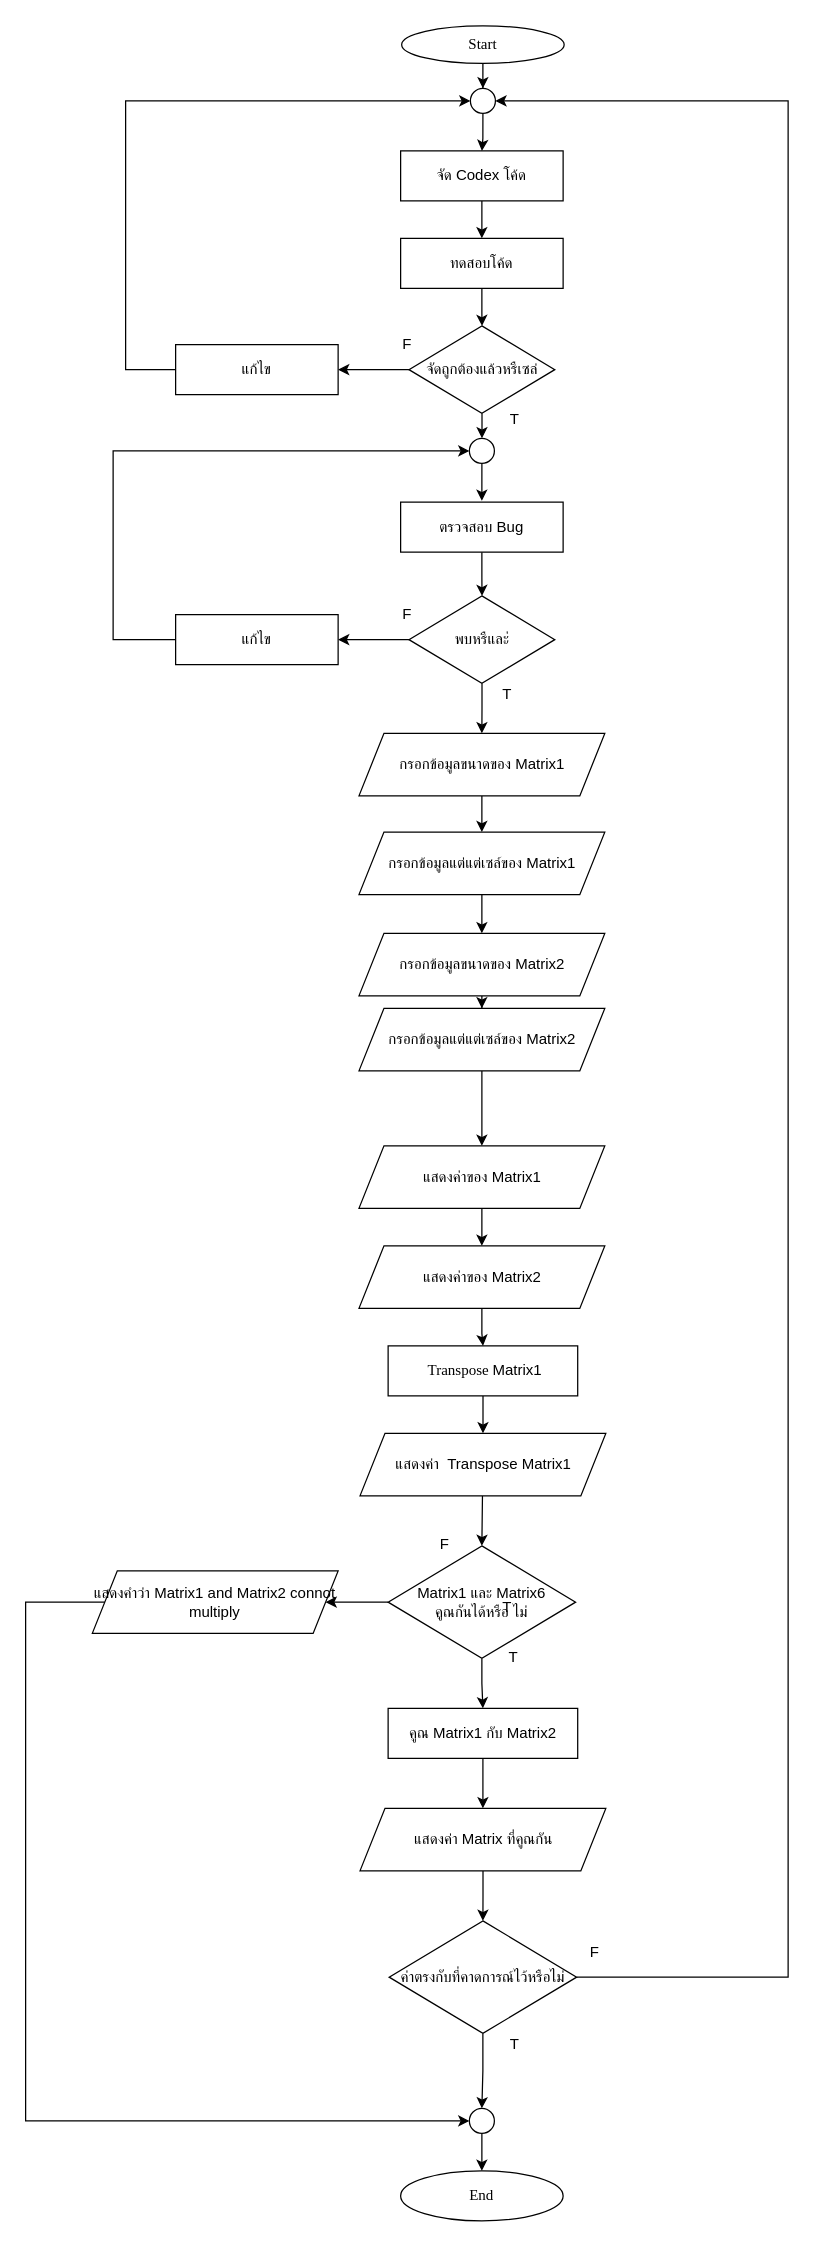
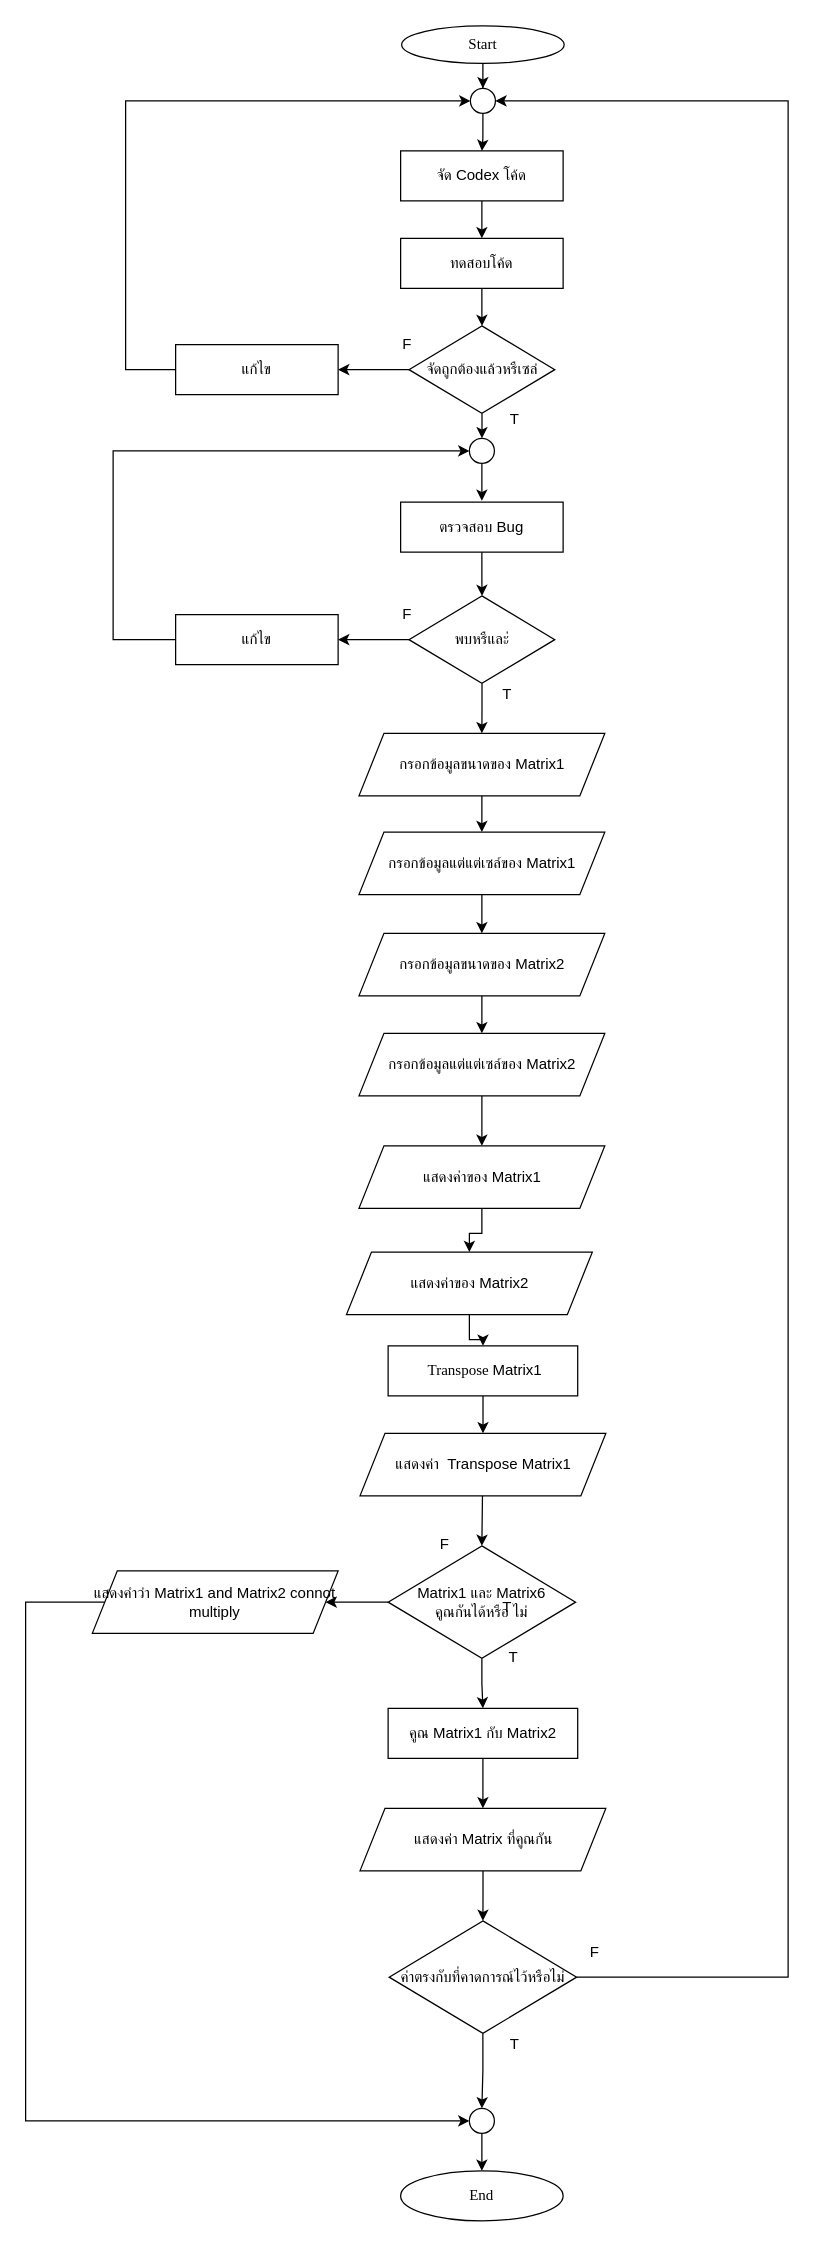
(482, 1039) -> (482, 1064)
(482, 1277) -> (469, 1283)
